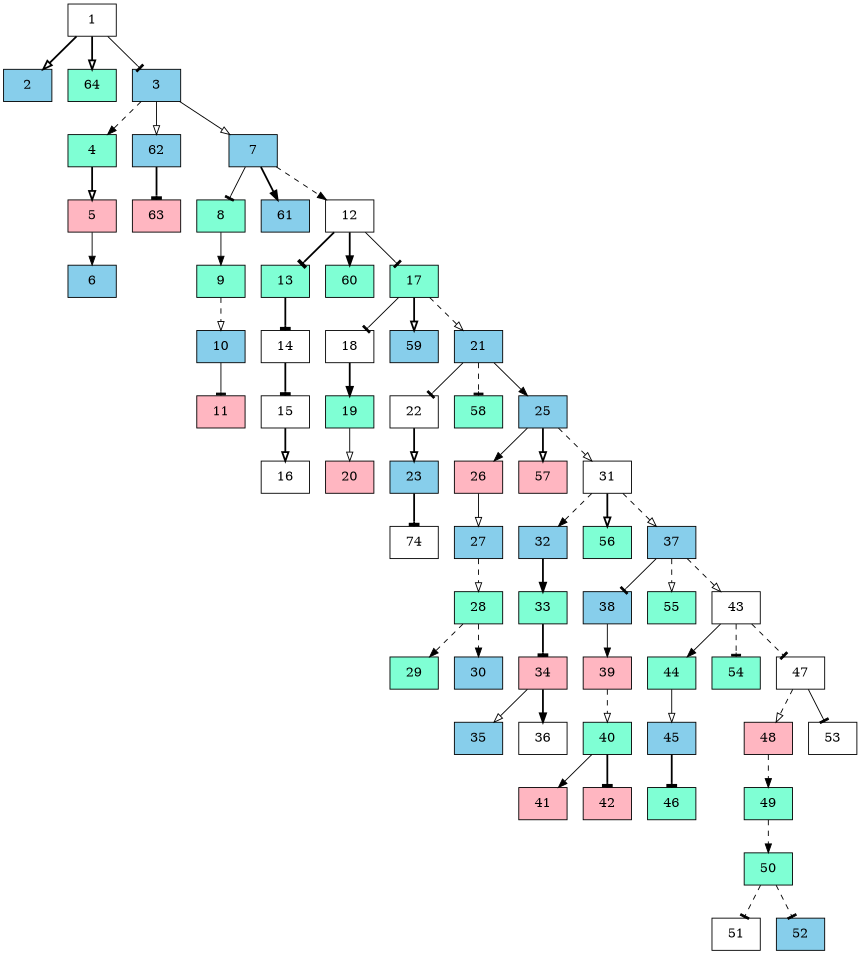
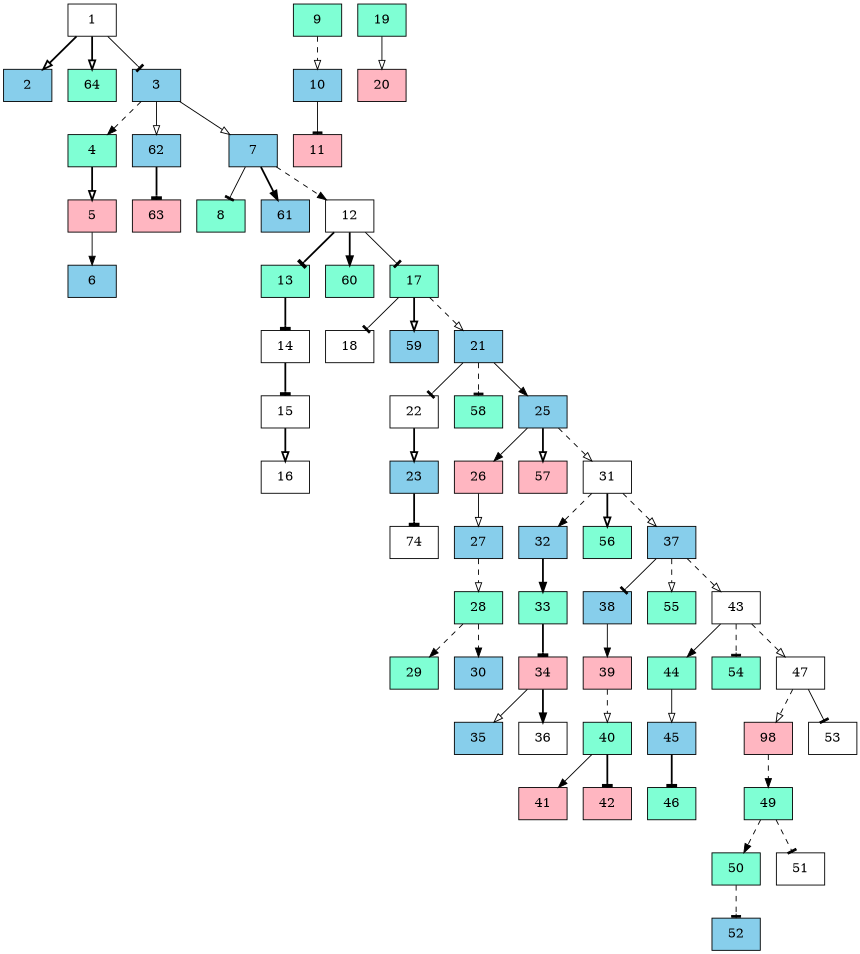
(221, 244) -> none
(350, 375) -> none
(767, 639) -> (765, 637)
(768, 738) -> (768, 738)
(753, 900) -> (783, 834)
